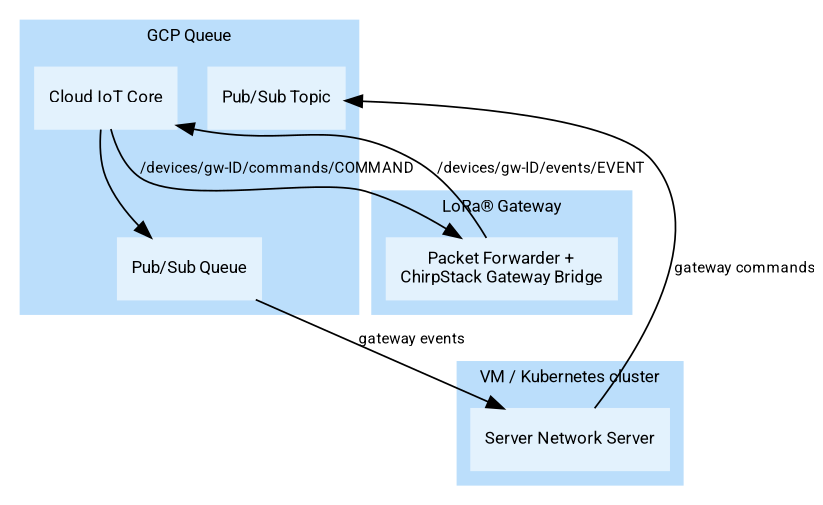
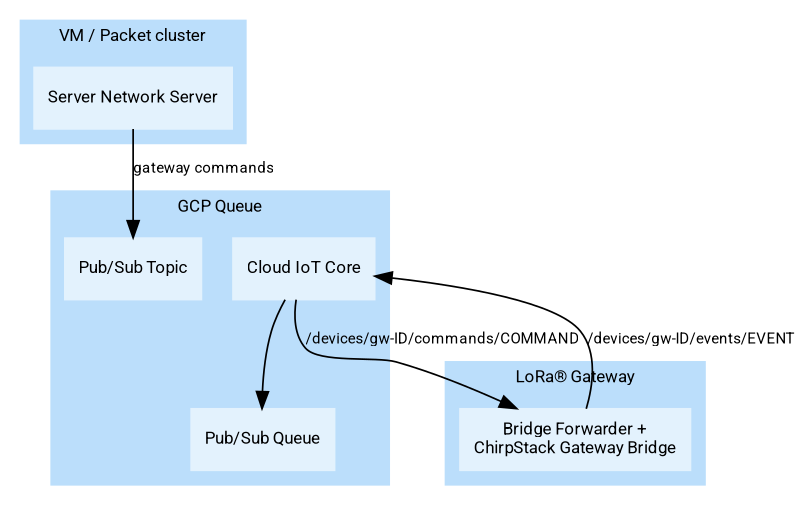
(502, 269) -> (575, 440)
(372, 351) -> none
(570, 378) -> (133, 37)
